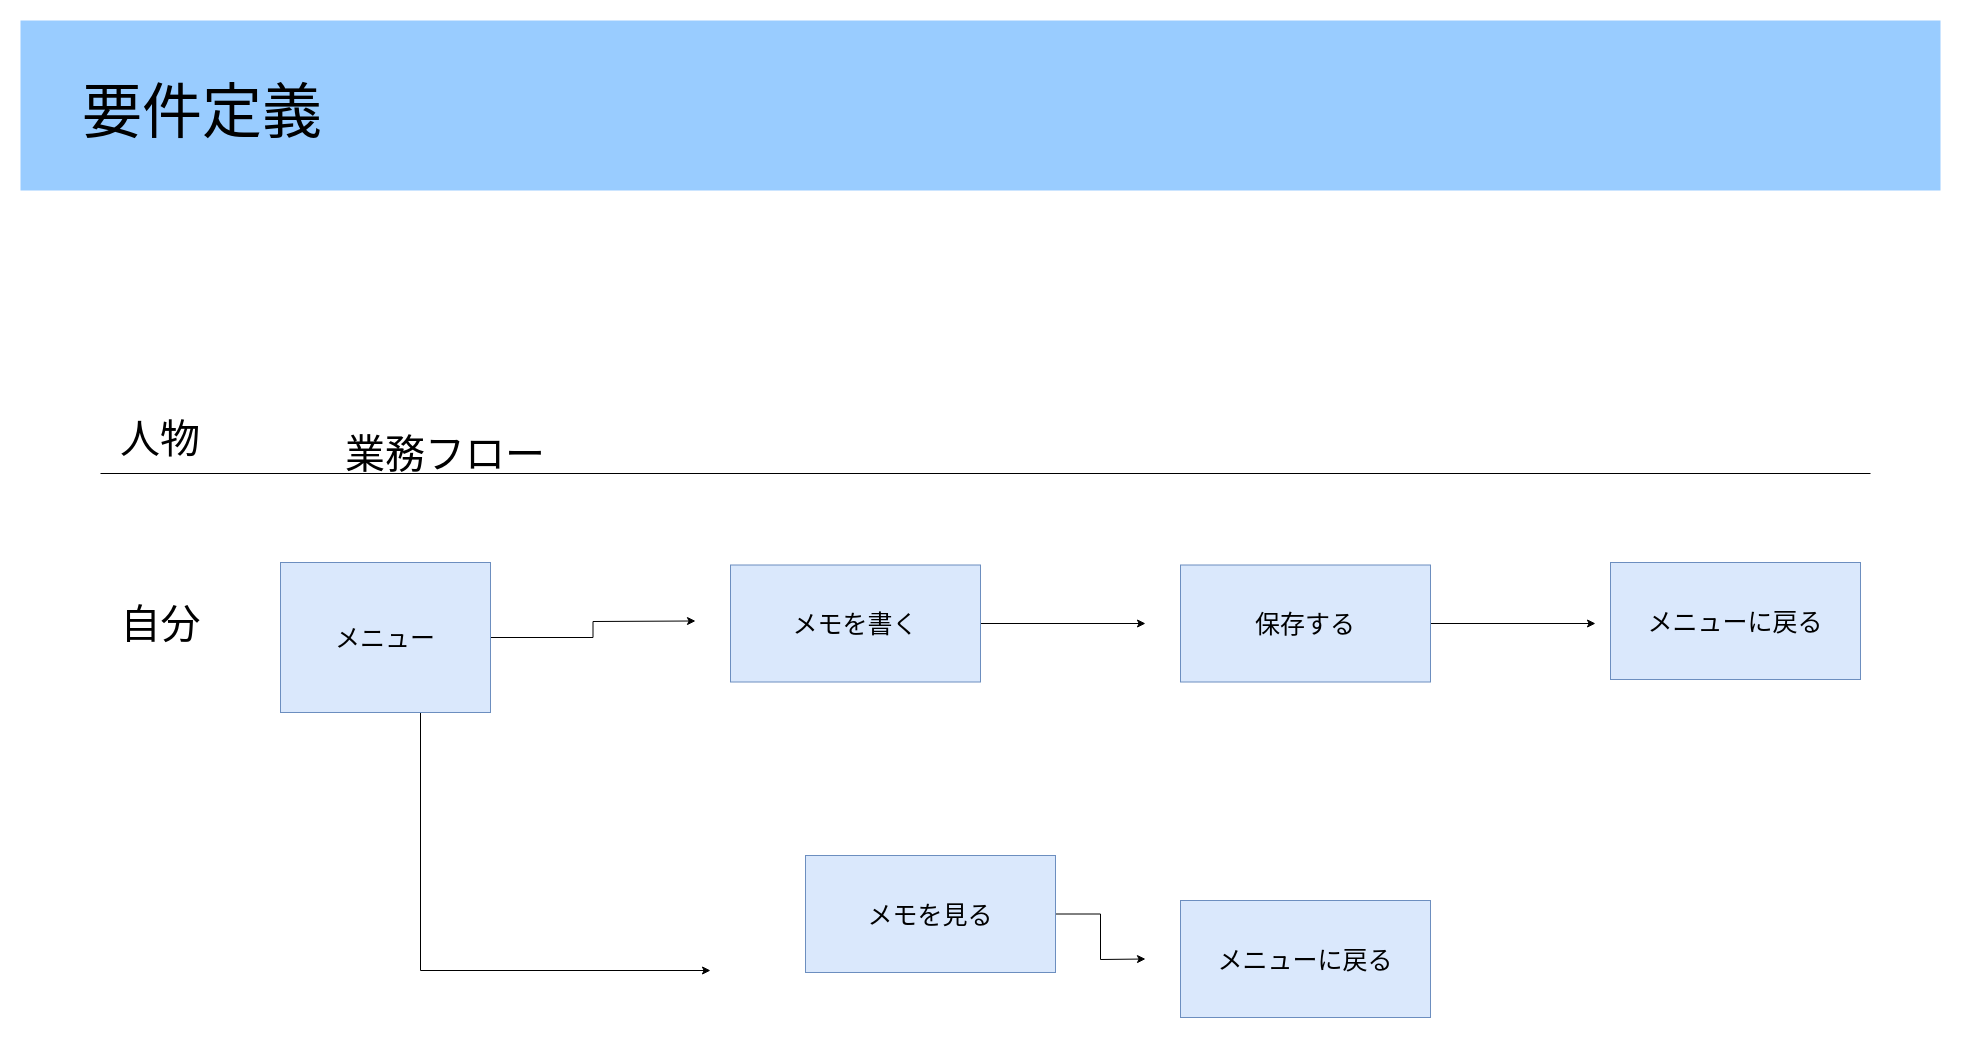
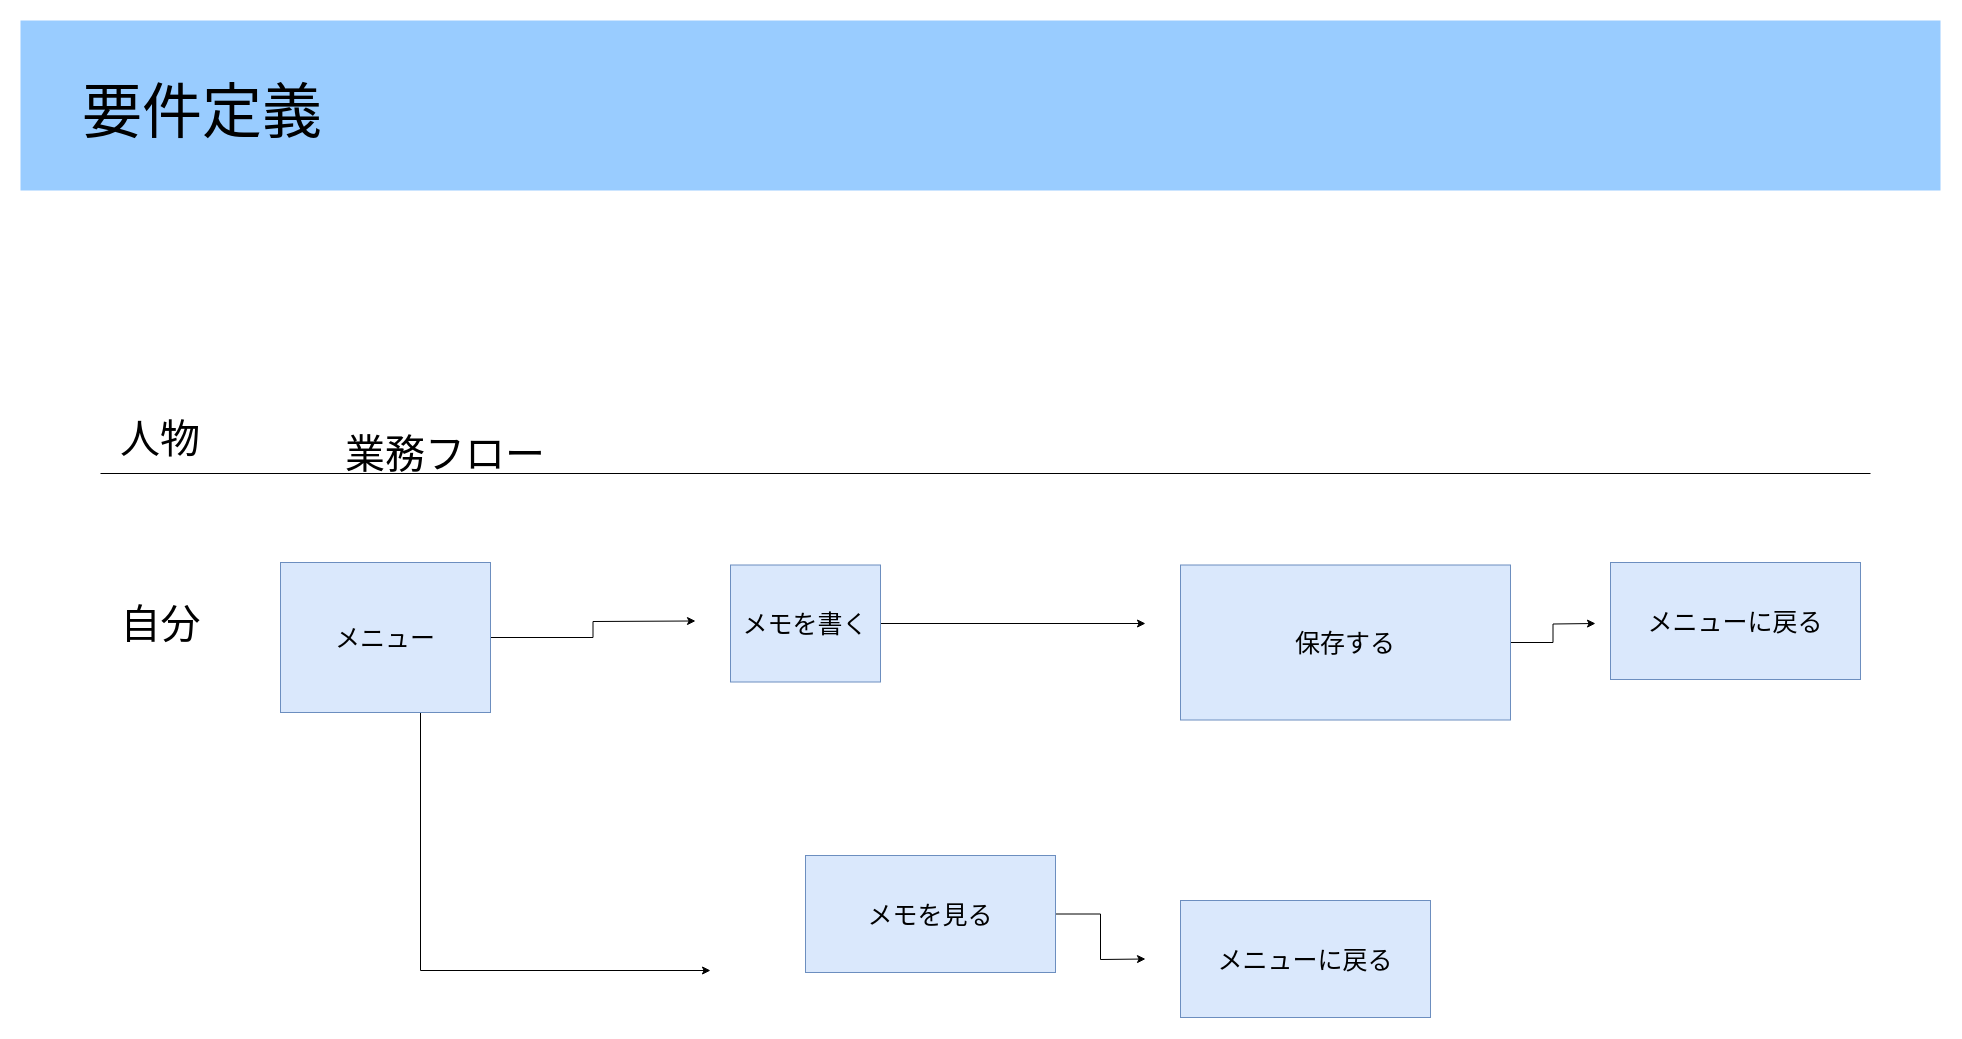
(856, 624) -> (806, 624)
(1306, 624) -> (1346, 643)
